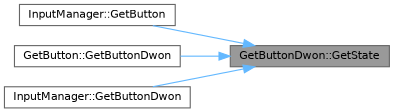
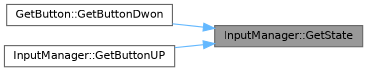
(97, 15) -> none
(310, 56) -> (289, 36)
(97, 97) -> (90, 56)
